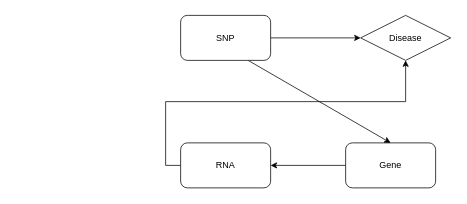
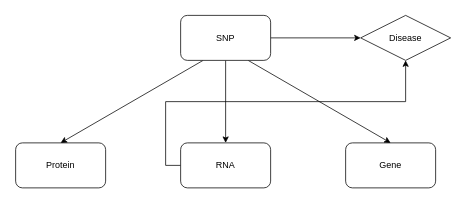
none -> (225, 99)
none -> (134, 100)
none -> (60, 165)
(310, 165) -> none
